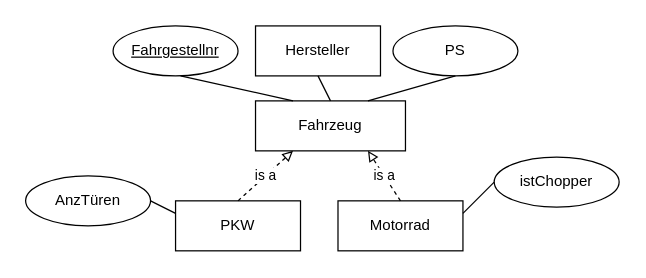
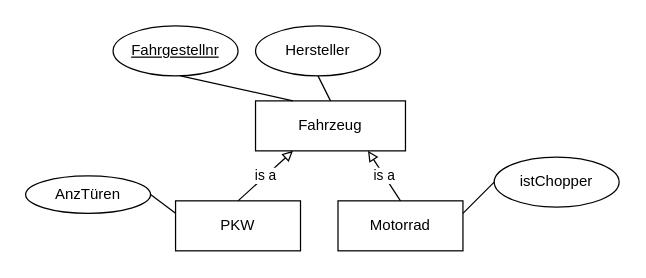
(318, 51) -> (318, 51)
(456, 51) -> none
(411, 88) -> none
(394, 190) -> (394, 190)
(248, 192) -> (248, 192)
(88, 201) -> (88, 194)
